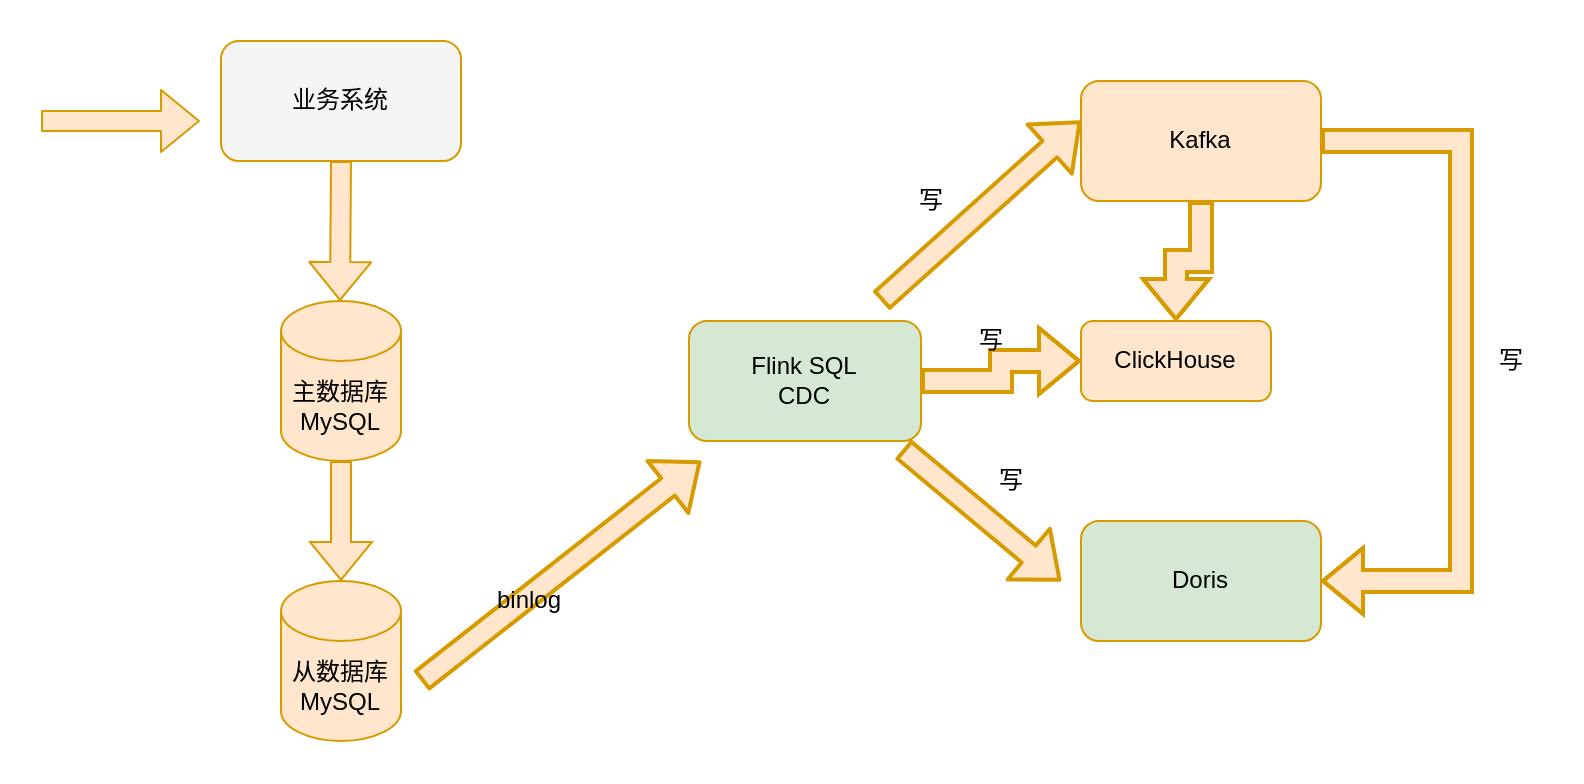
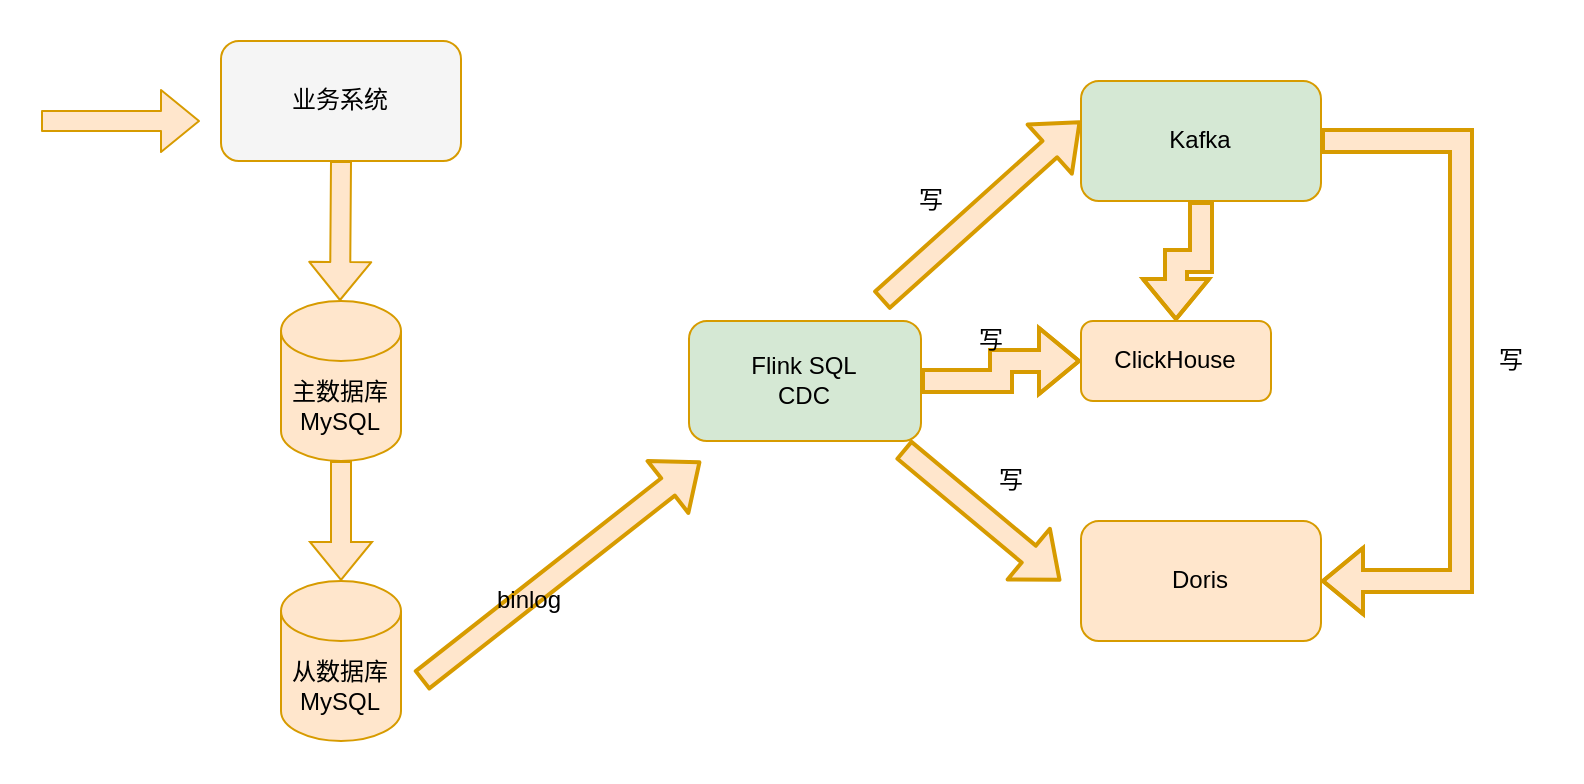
(1201, 141) -> (1201, 141)
(1201, 581) -> (1201, 581)
